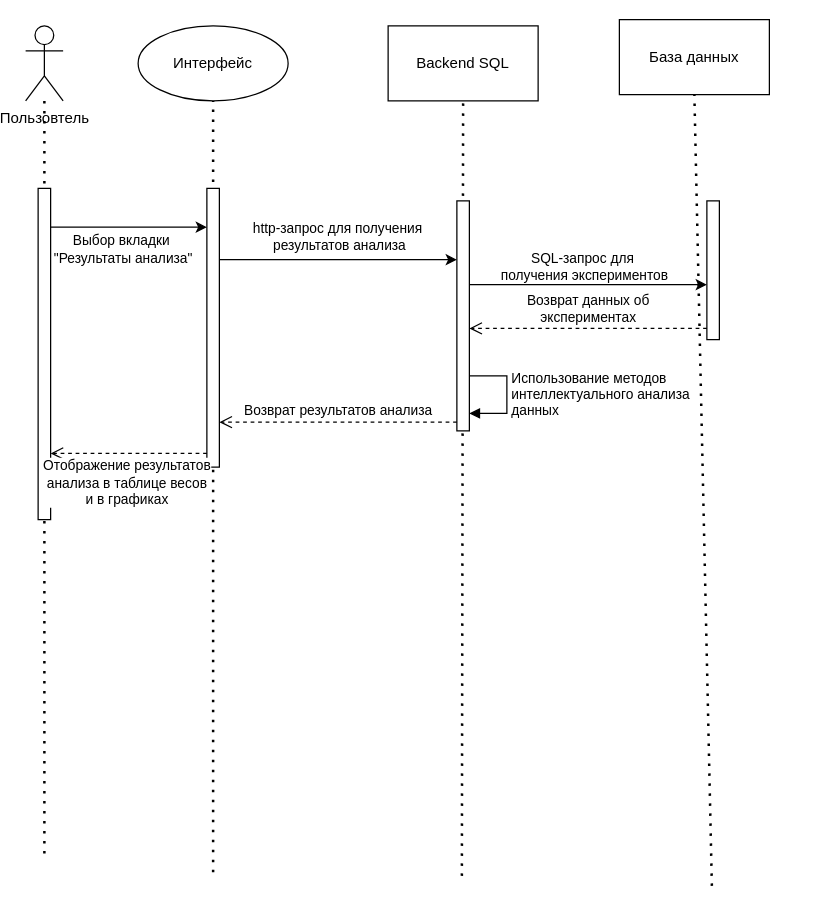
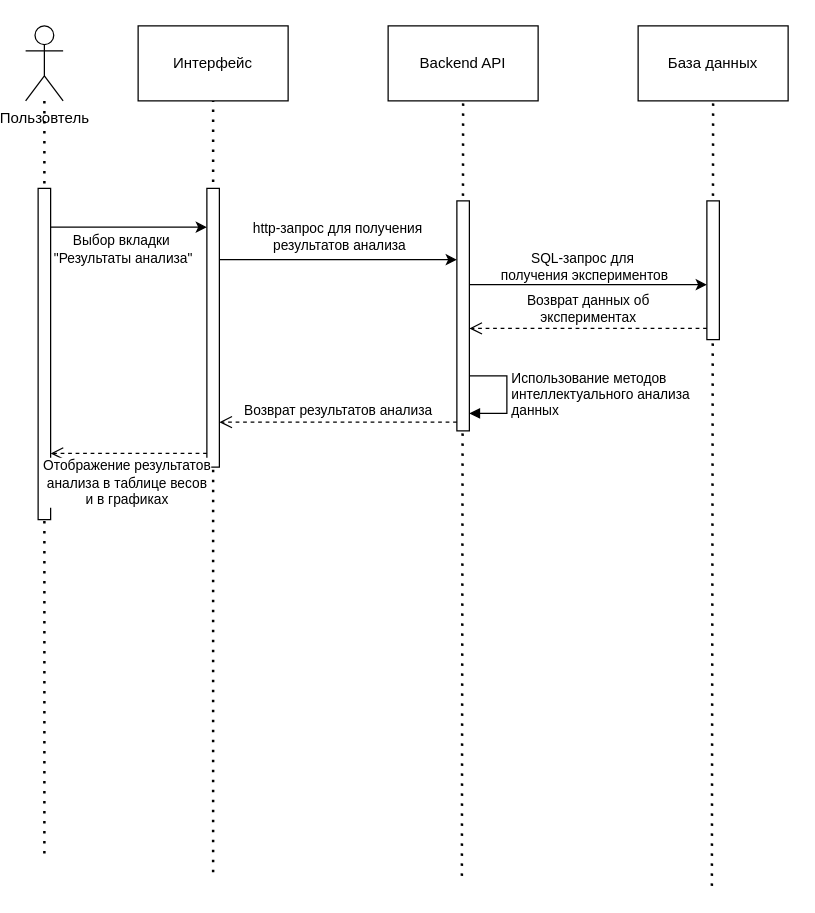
(694, 57) -> (713, 63)
(213, 63) -> (213, 63)
(463, 63) -> (463, 63)
